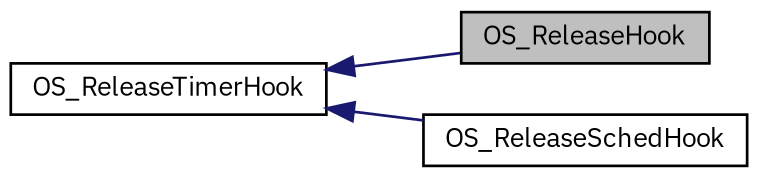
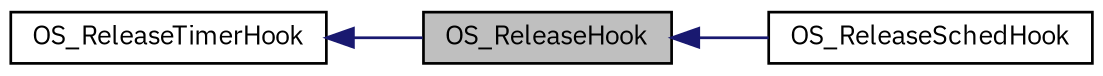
(389, 116) -> (734, 38)
